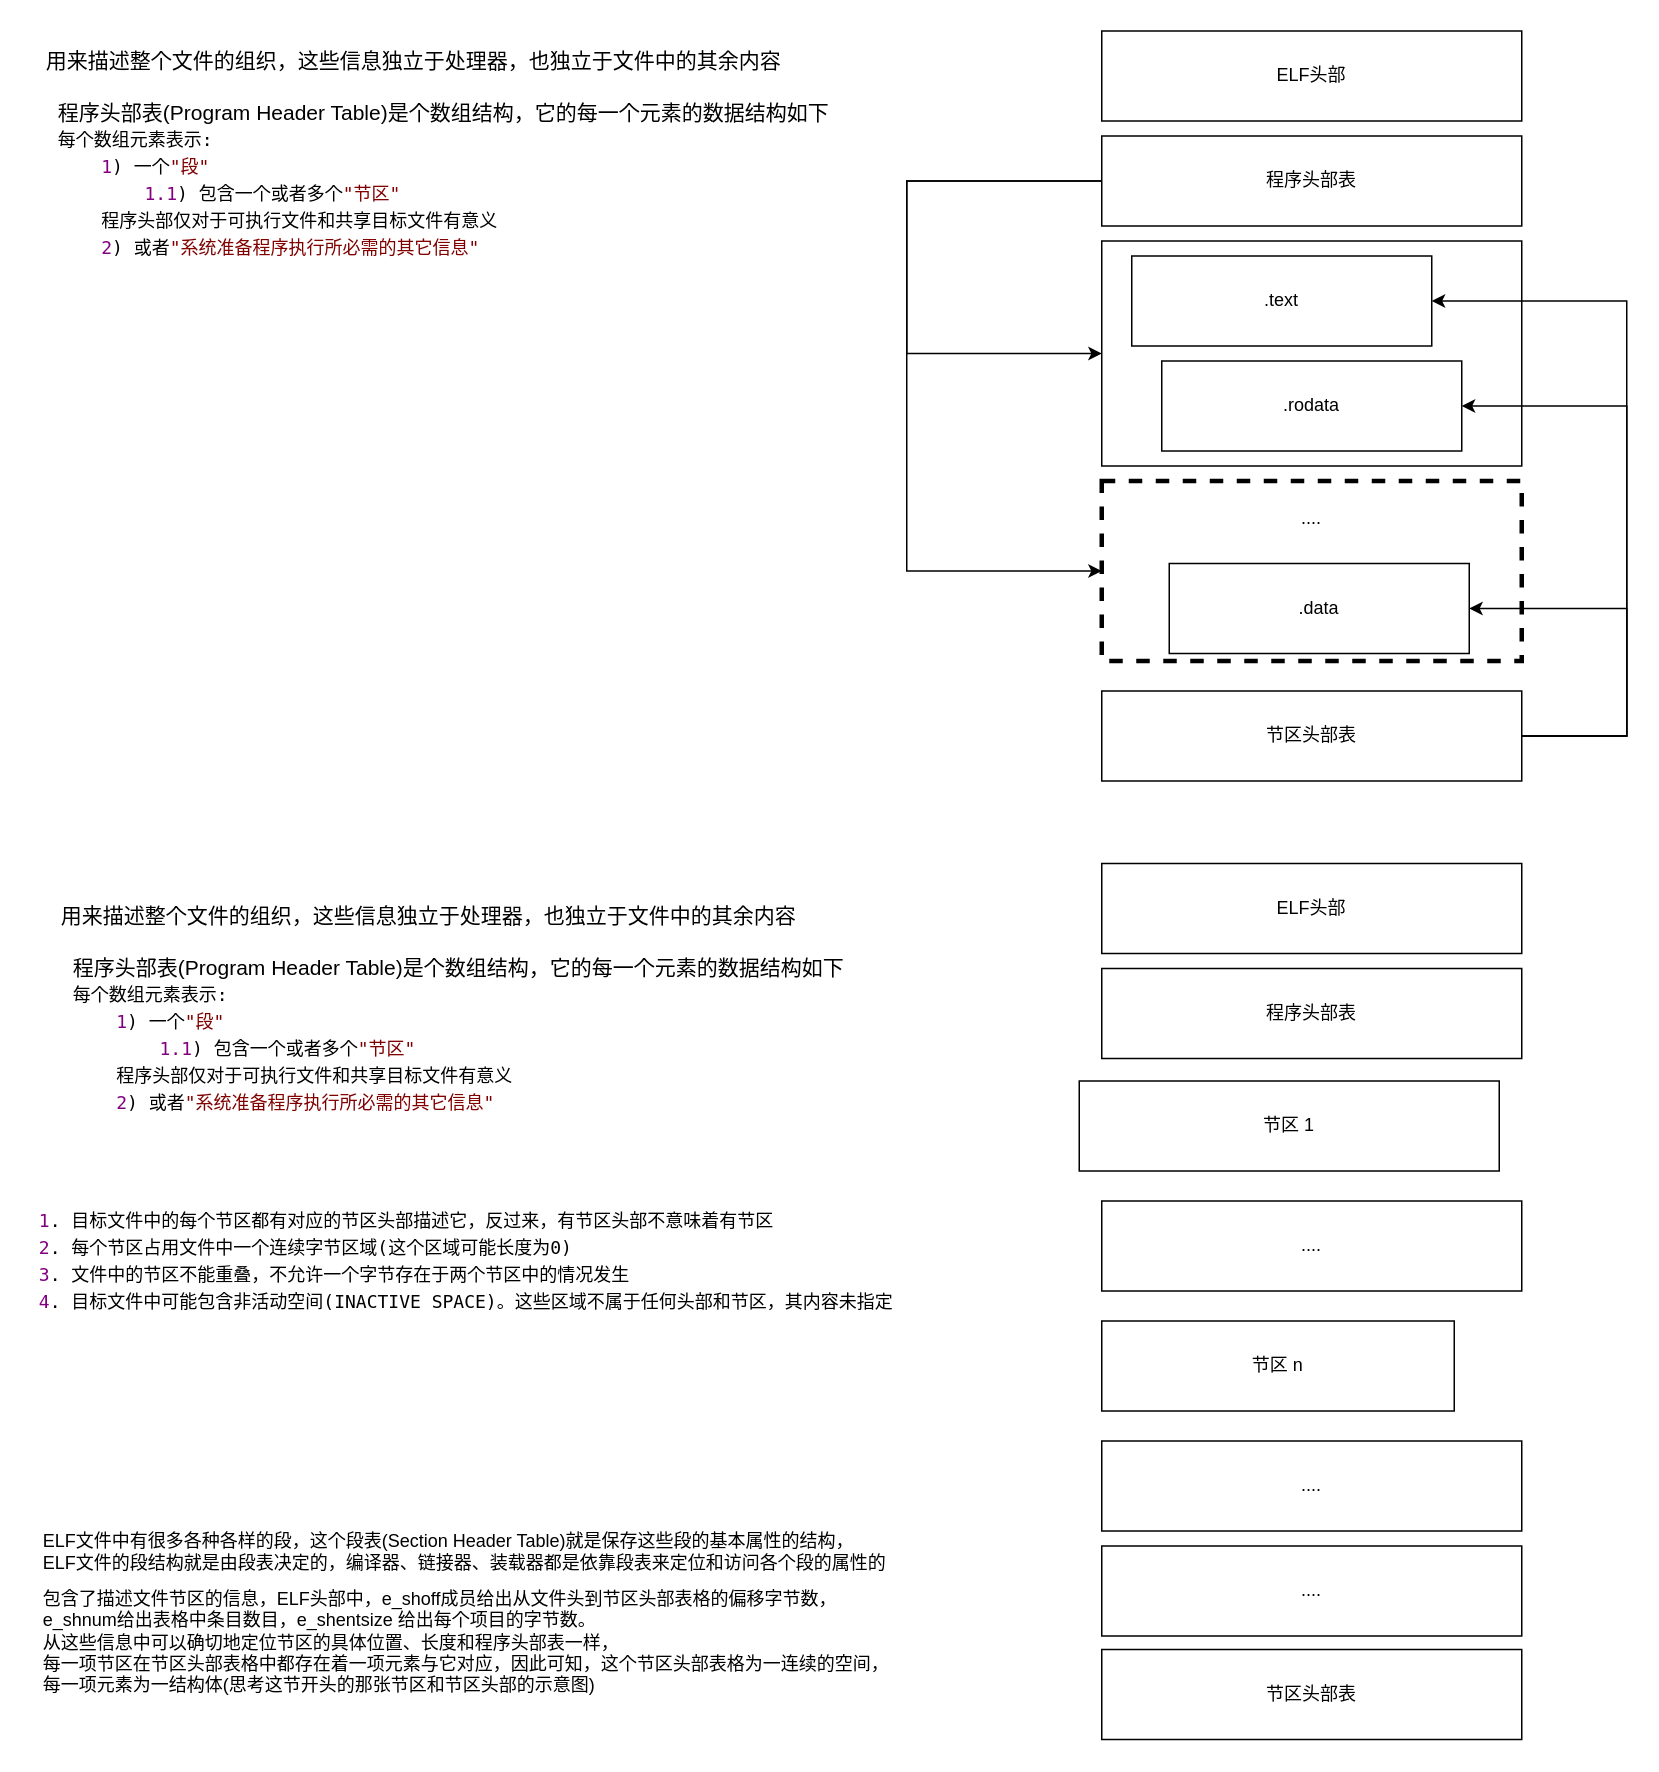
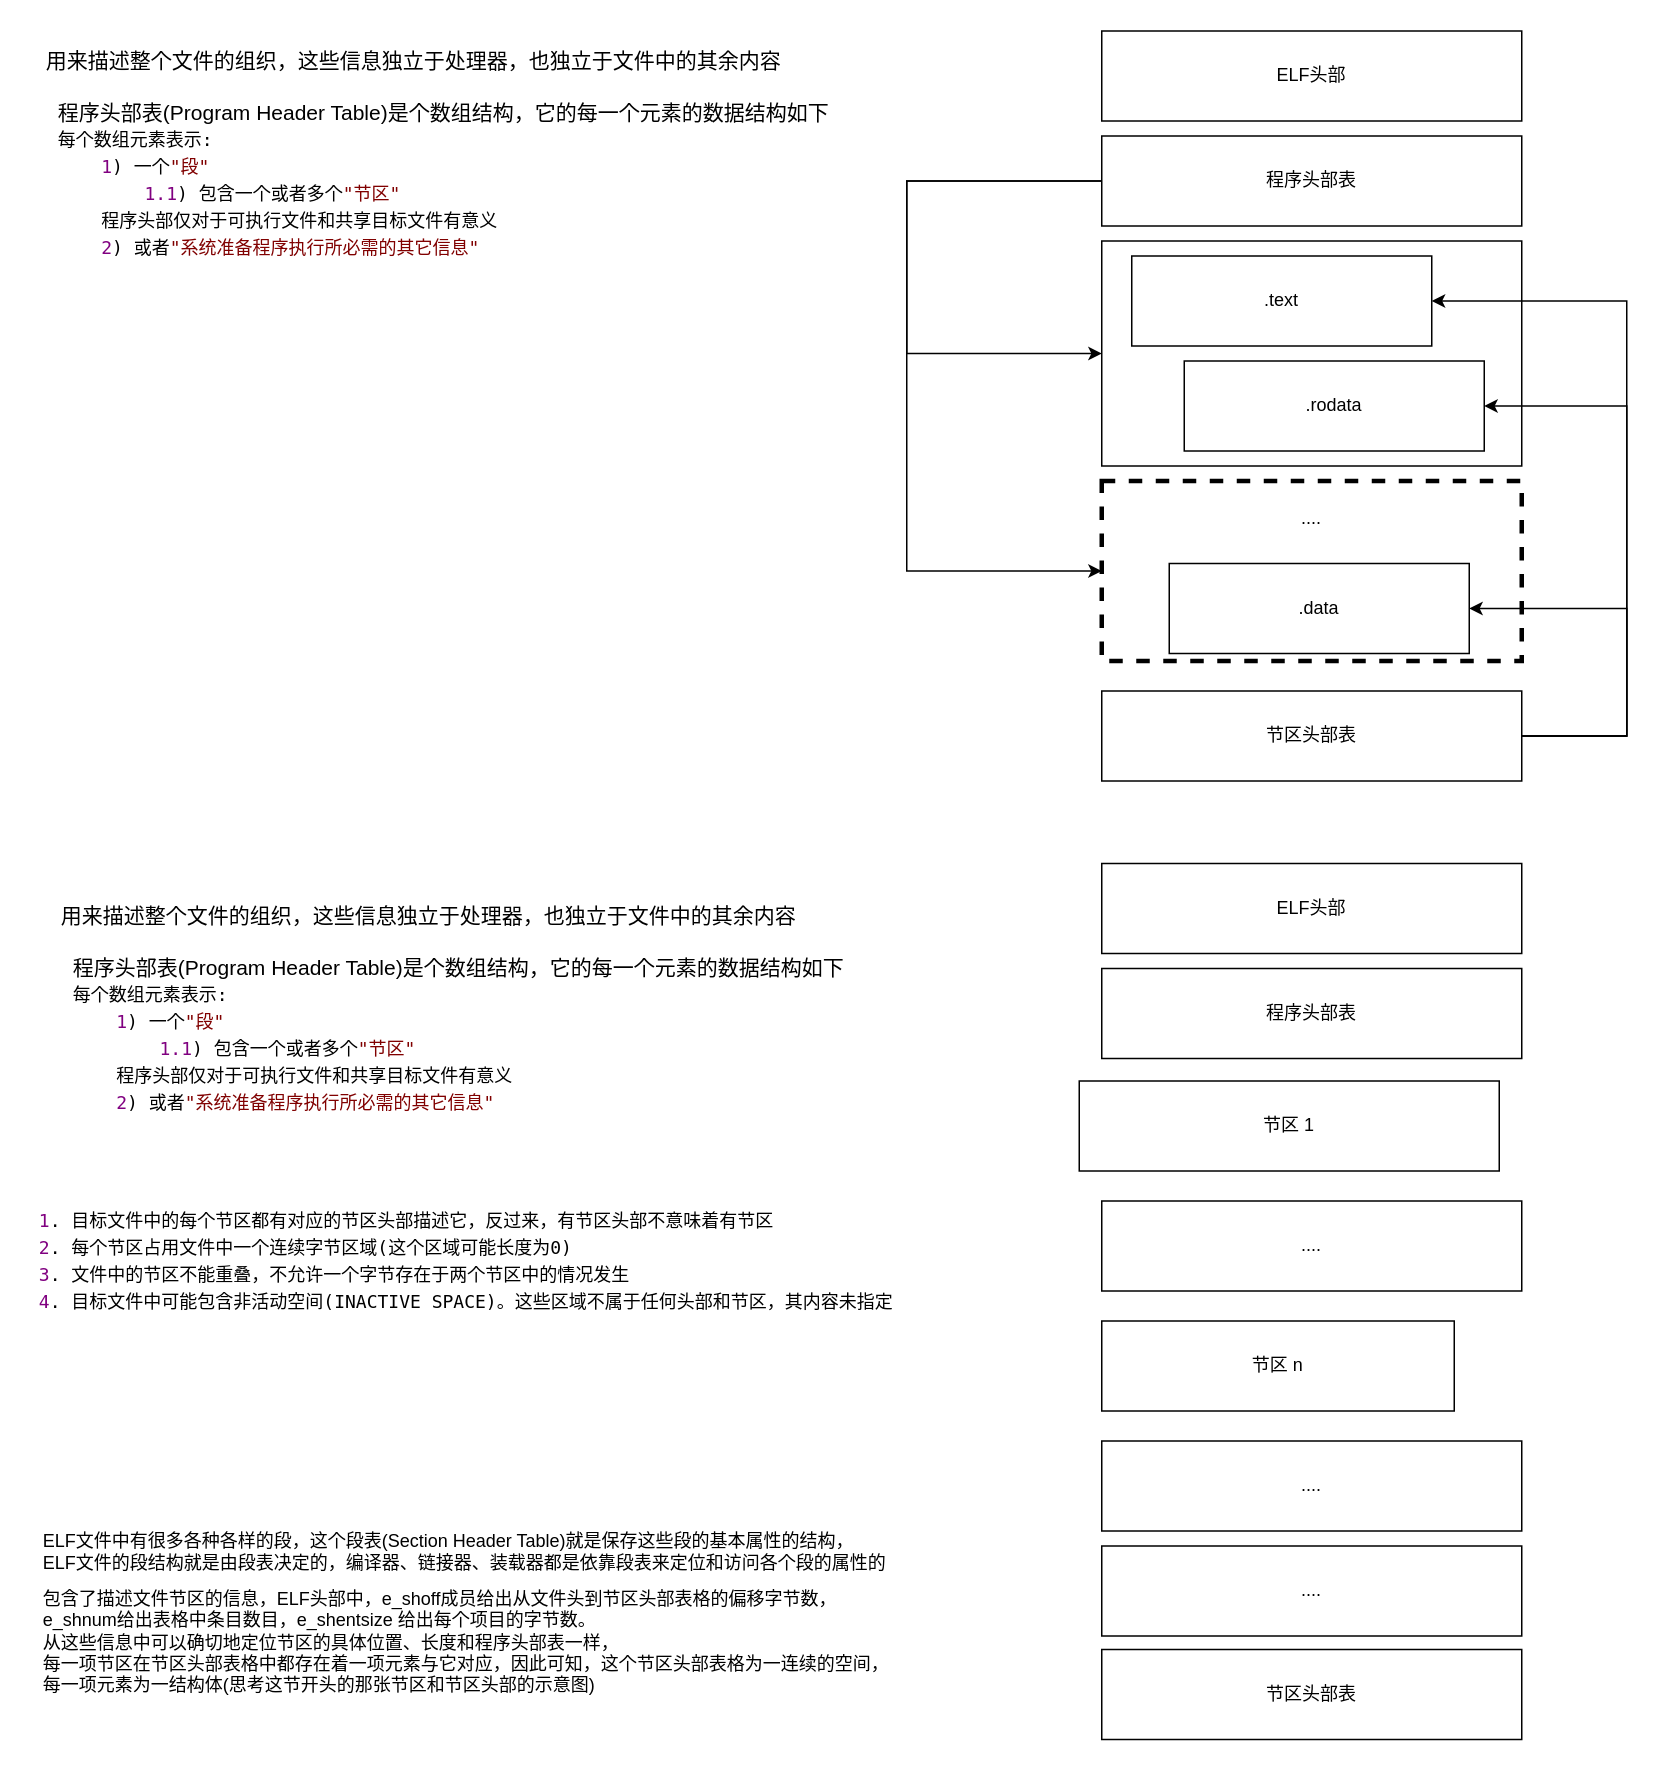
(1312, 406) -> (1334, 406)
